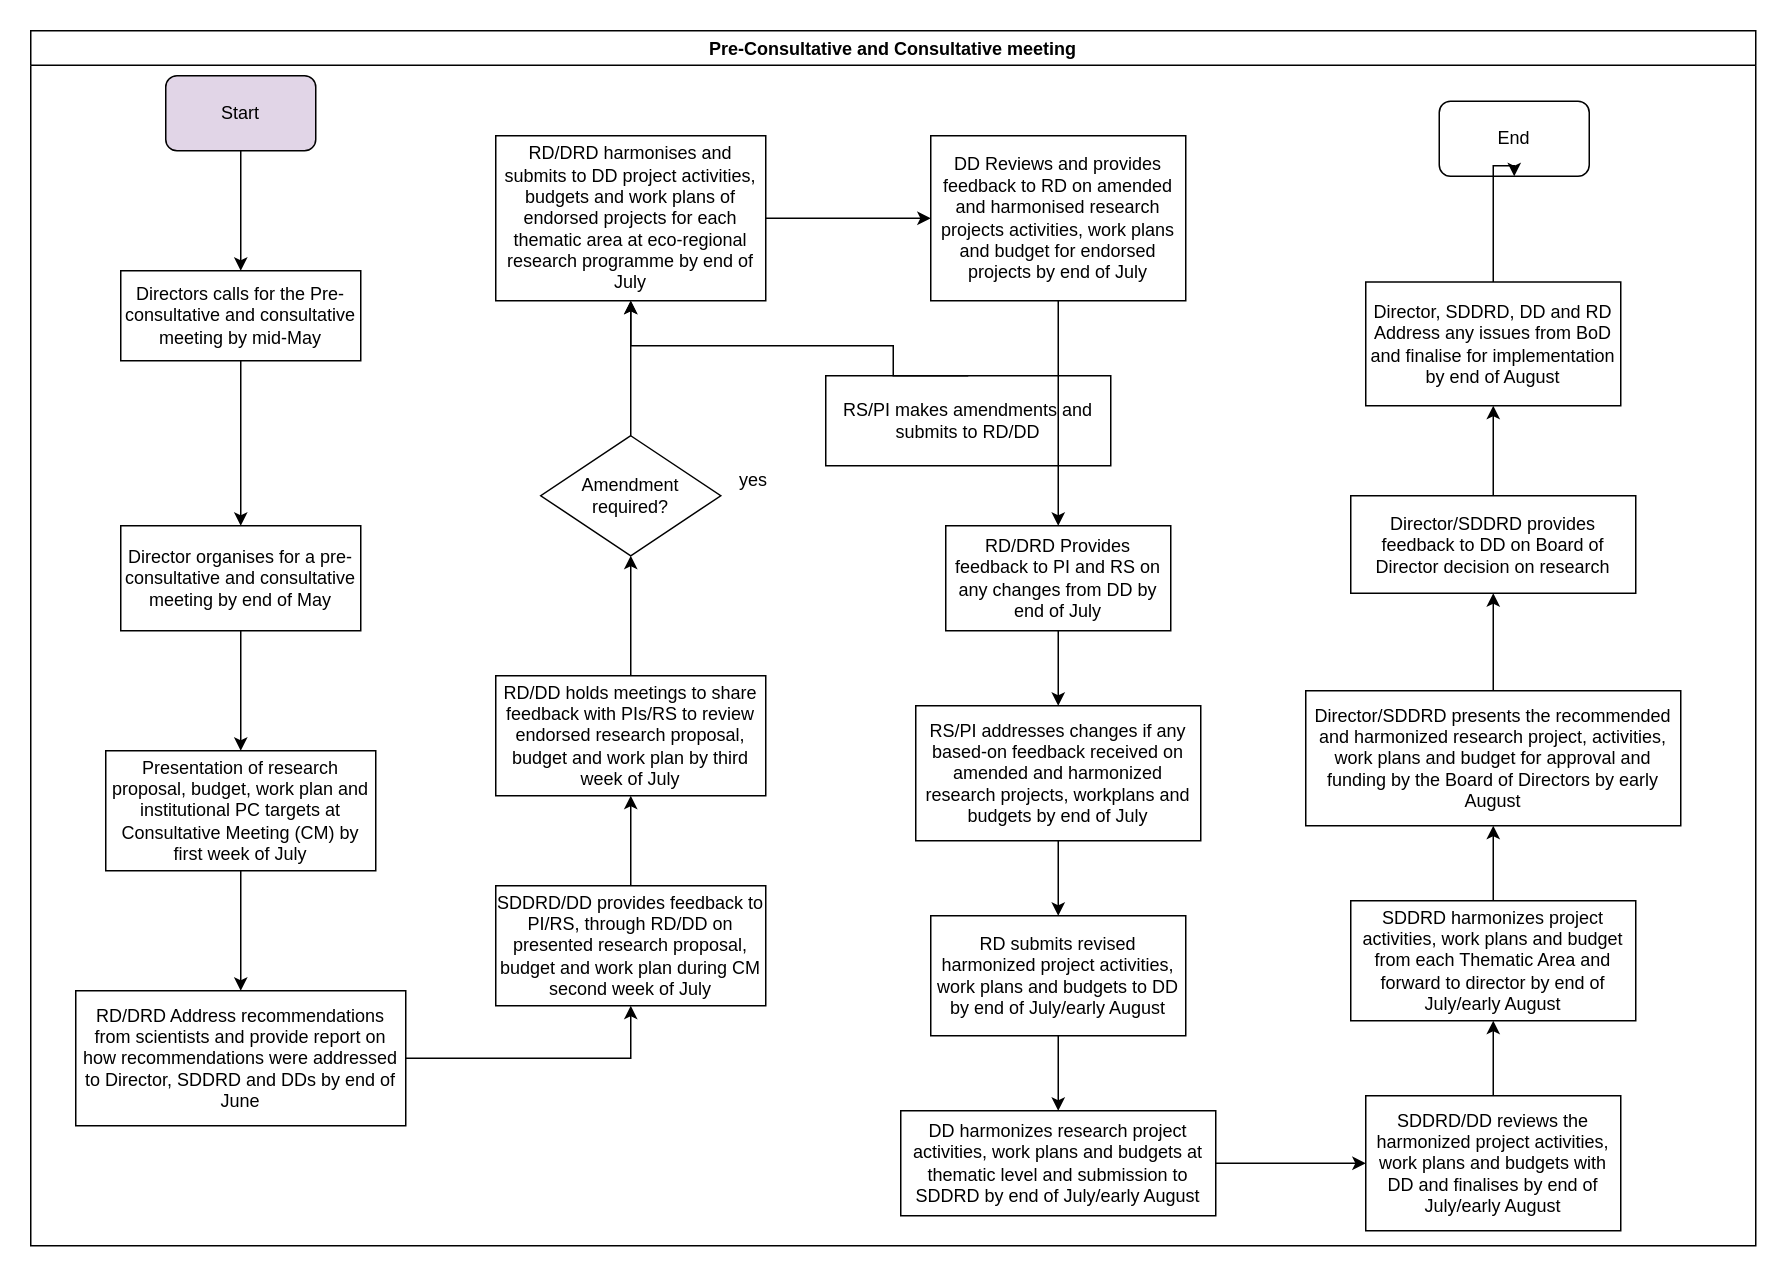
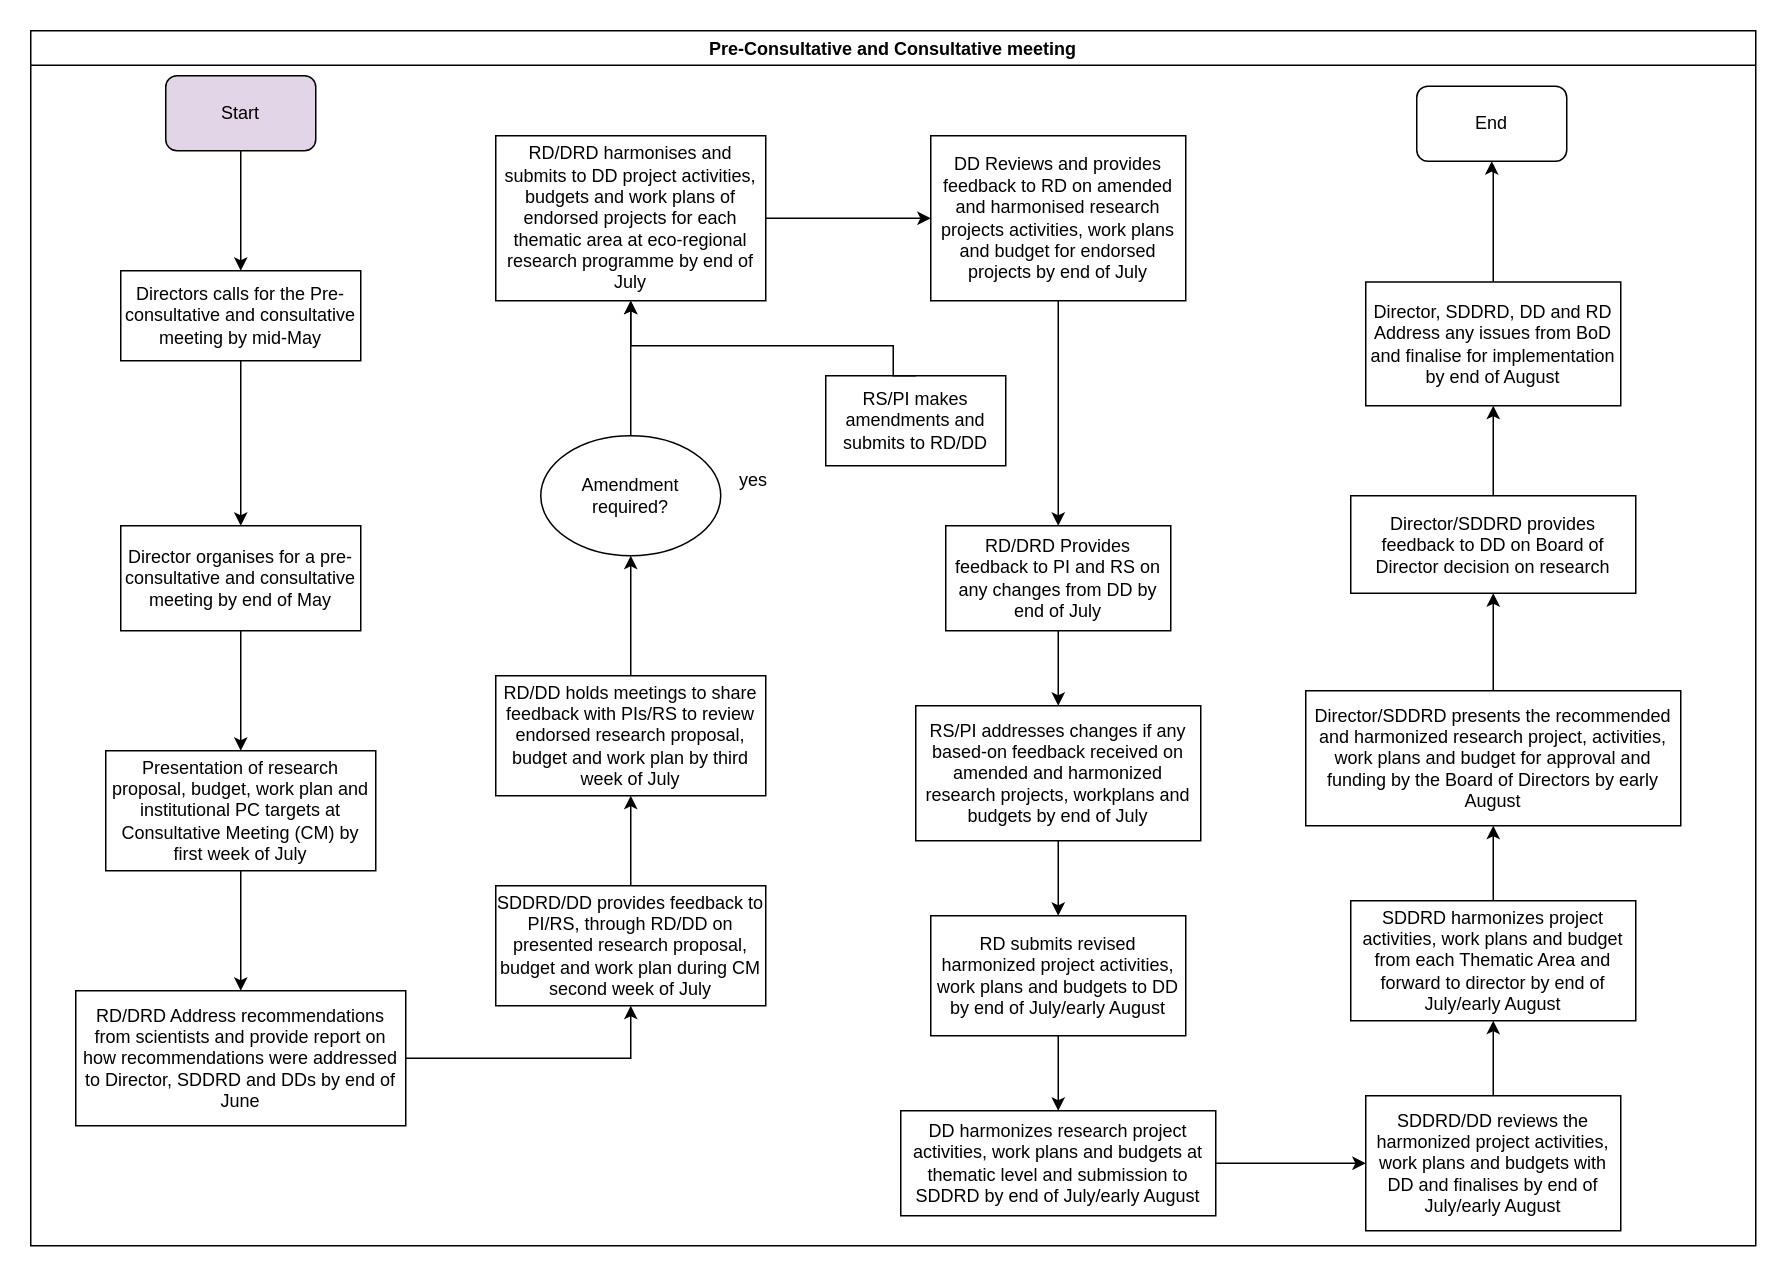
(1514, 139) -> (1492, 124)
(968, 421) -> (916, 421)
(631, 496) -> (631, 496)
